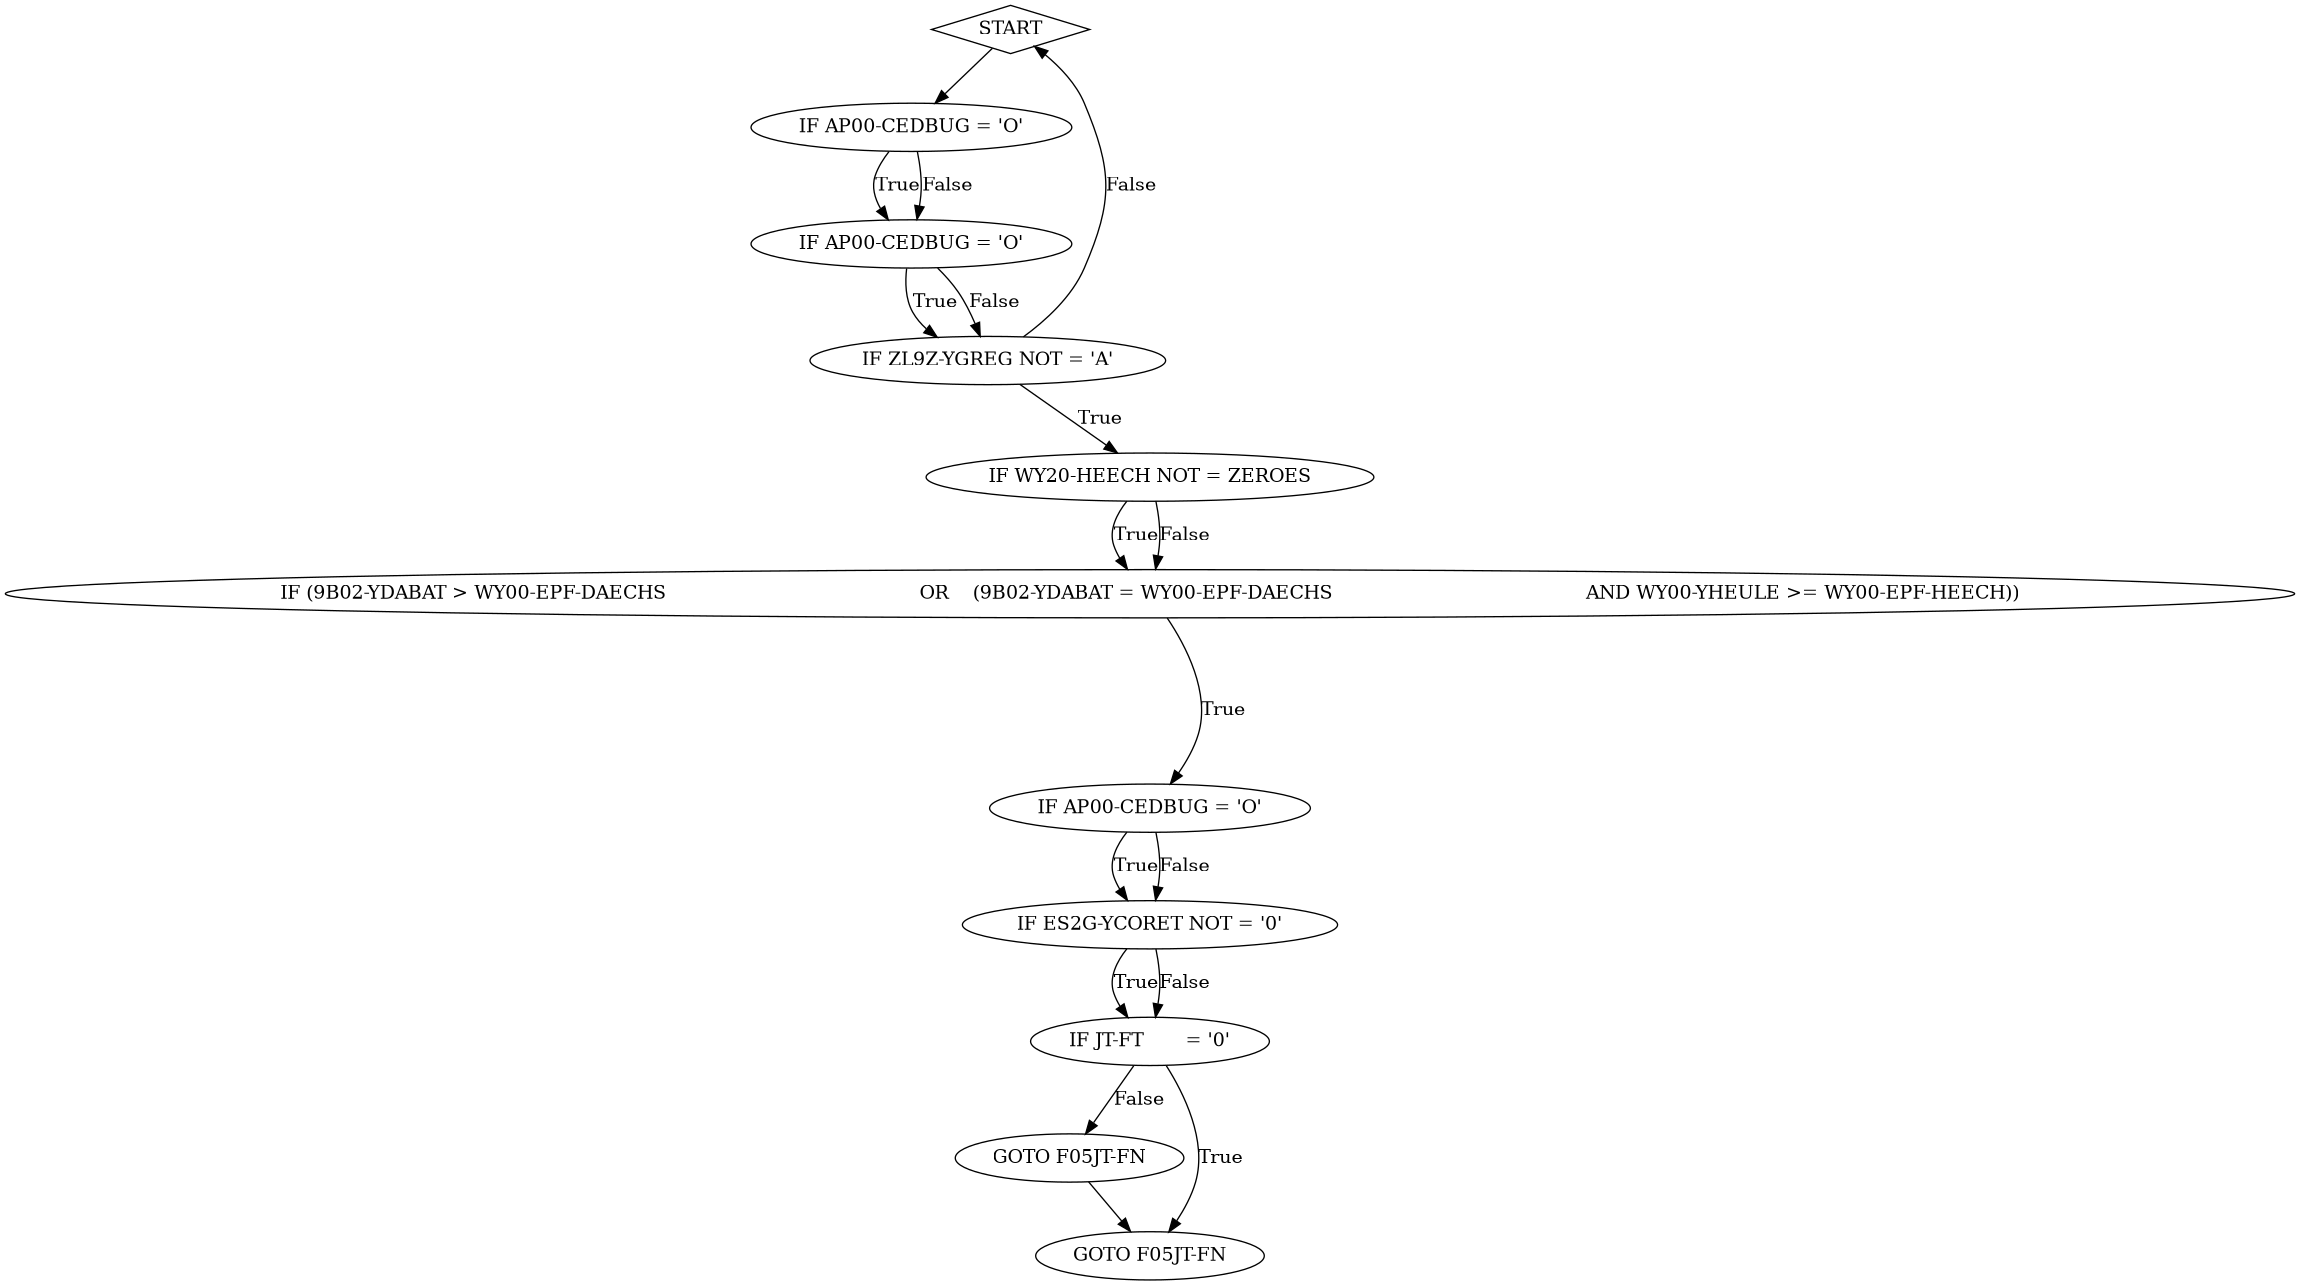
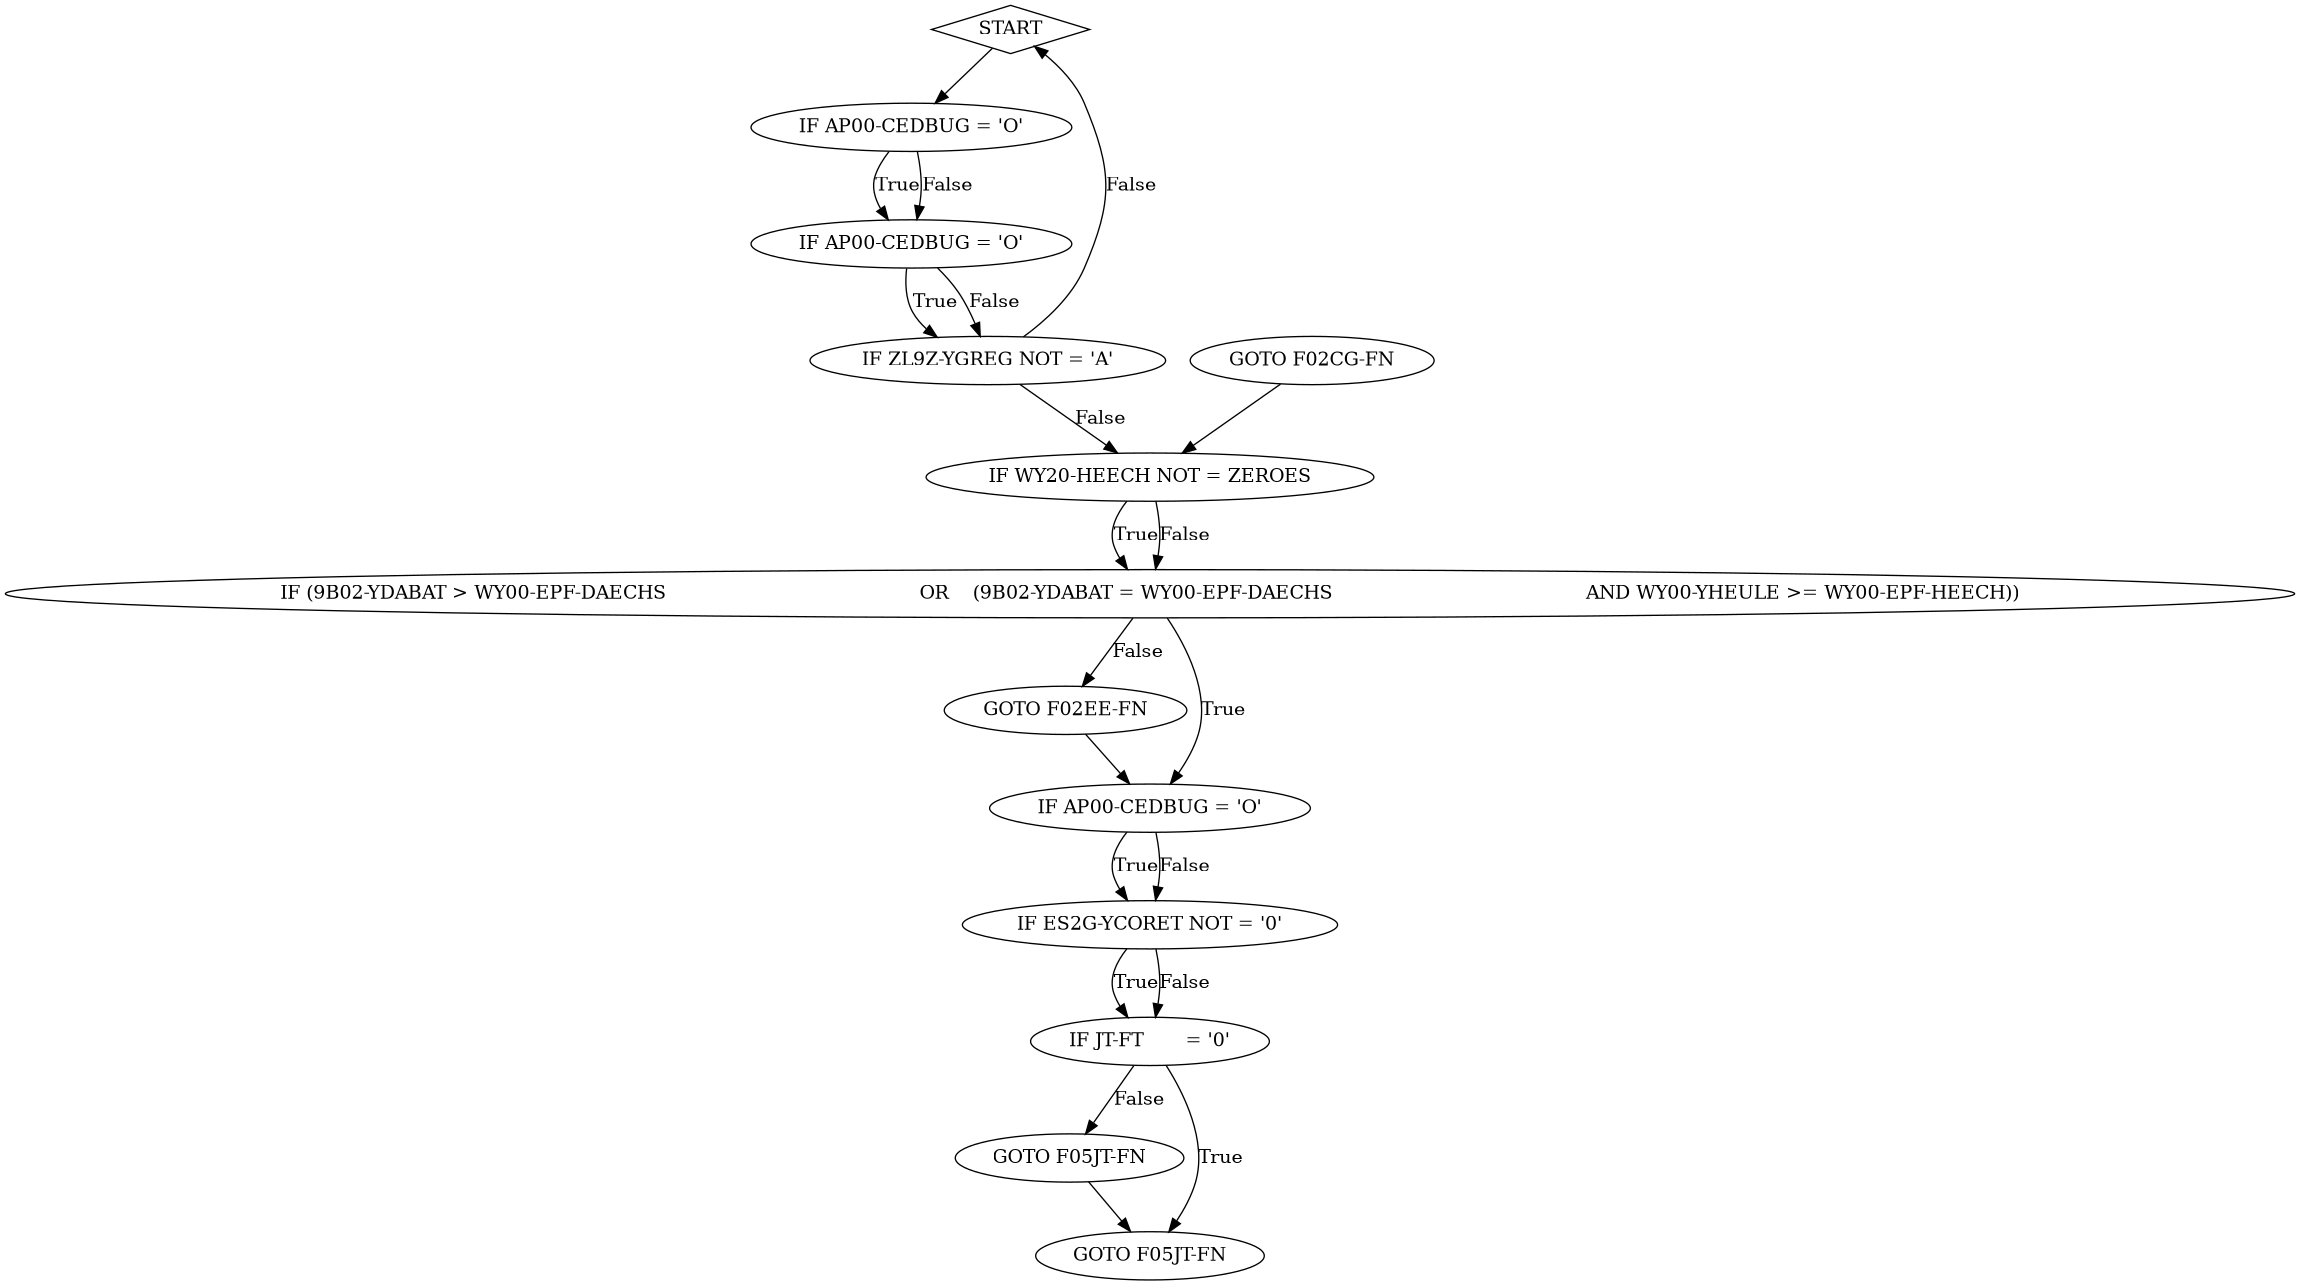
none -> (1312, 361)
(1100, 419) -> (1100, 419)
none -> (1066, 710)
